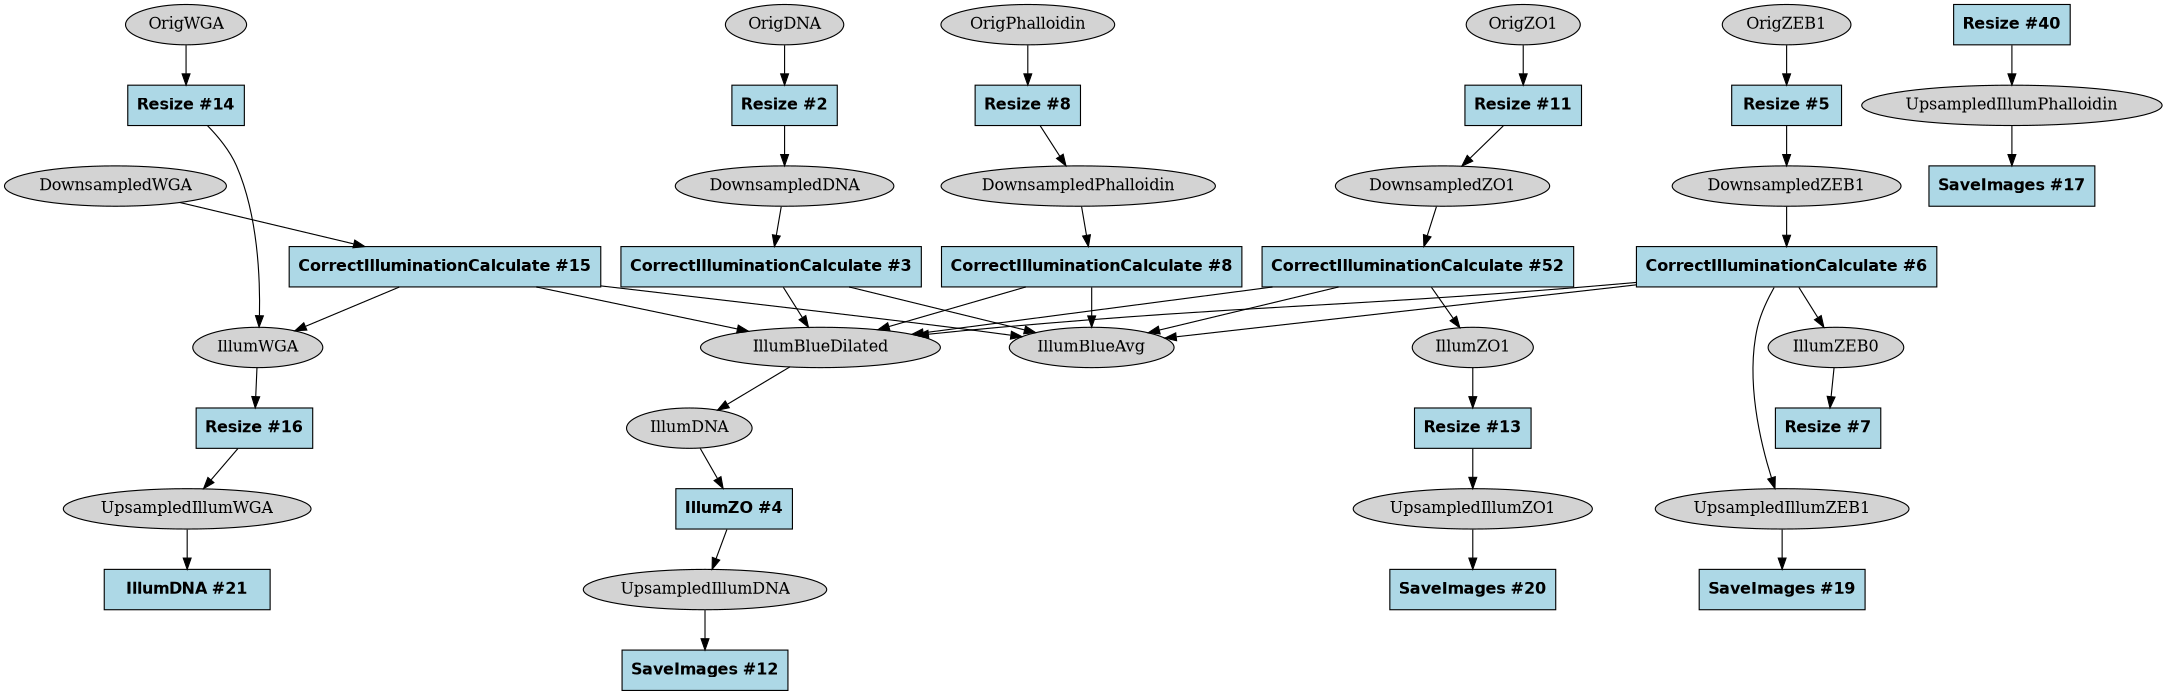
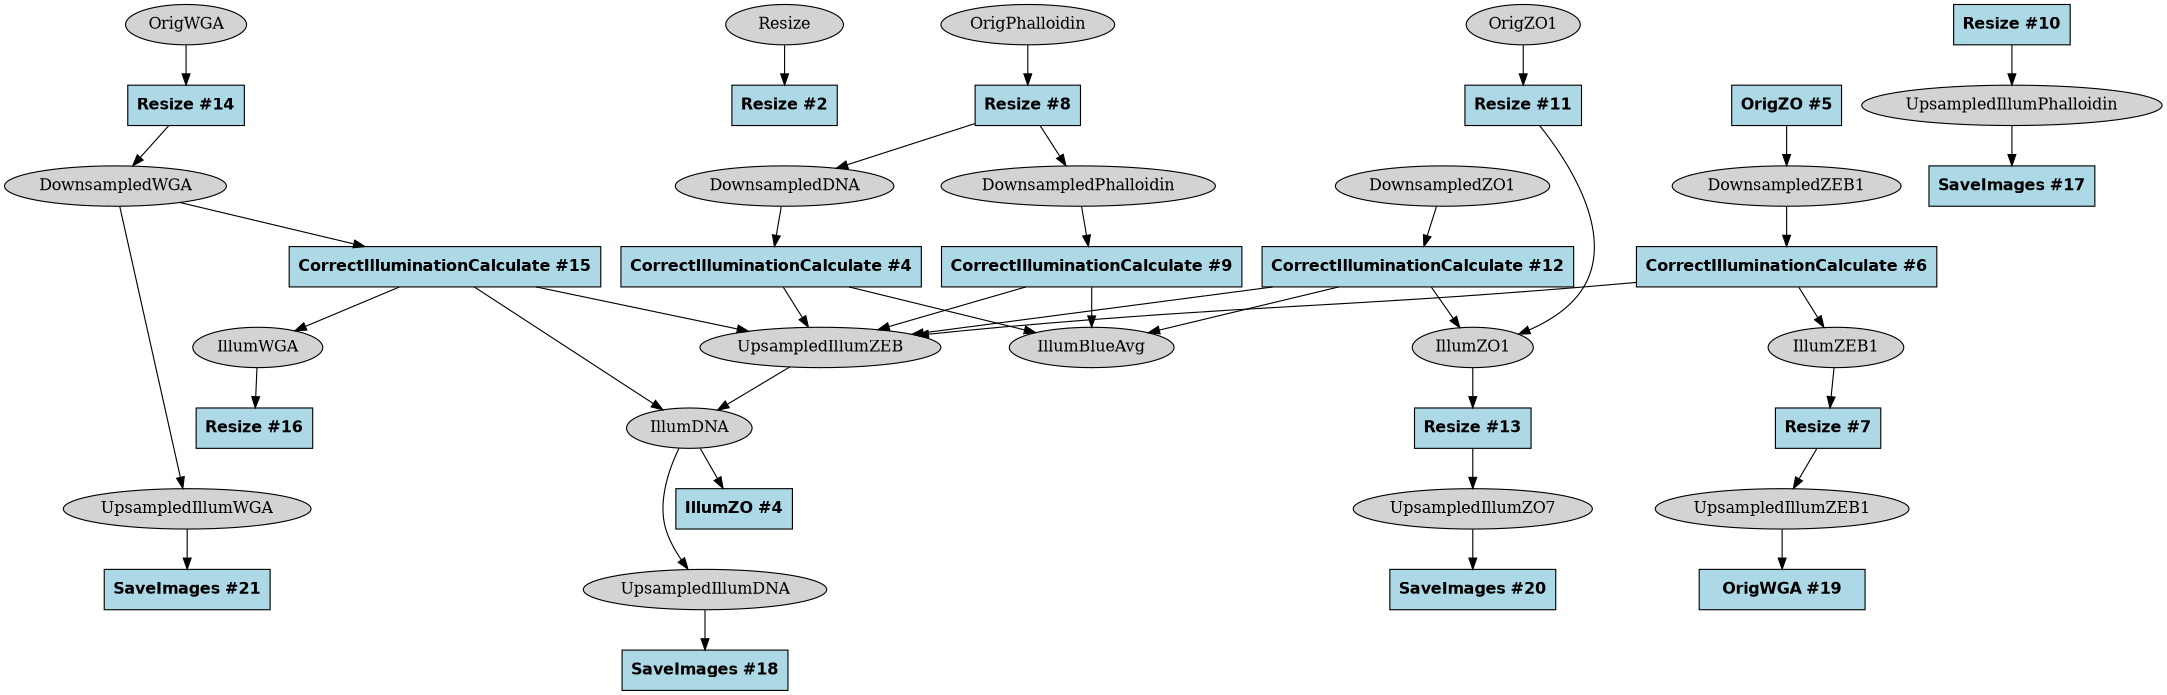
(785, 25) -> (785, 25)
(1787, 25) -> none
(2012, 25) -> (2012, 25)
(1787, 105) -> (1787, 105)
(785, 140) -> (911, 144)
(1487, 142) -> (1593, 235)
(250, 210) -> (154, 142)
(771, 267) -> (771, 267)
(1092, 267) -> (1092, 267)
(1418, 267) -> (1418, 267)
(806, 310) -> (564, 345)
(1406, 311) -> none
(820, 347) -> (820, 347)
(1836, 347) -> (1836, 347)
(1753, 382) -> (1808, 464)
(224, 464) -> (150, 342)
(1473, 509) -> (1473, 509)
(722, 544) -> (663, 505)
(187, 590) -> (187, 590)
(1782, 590) -> (1782, 590)
(705, 670) -> (705, 670)
